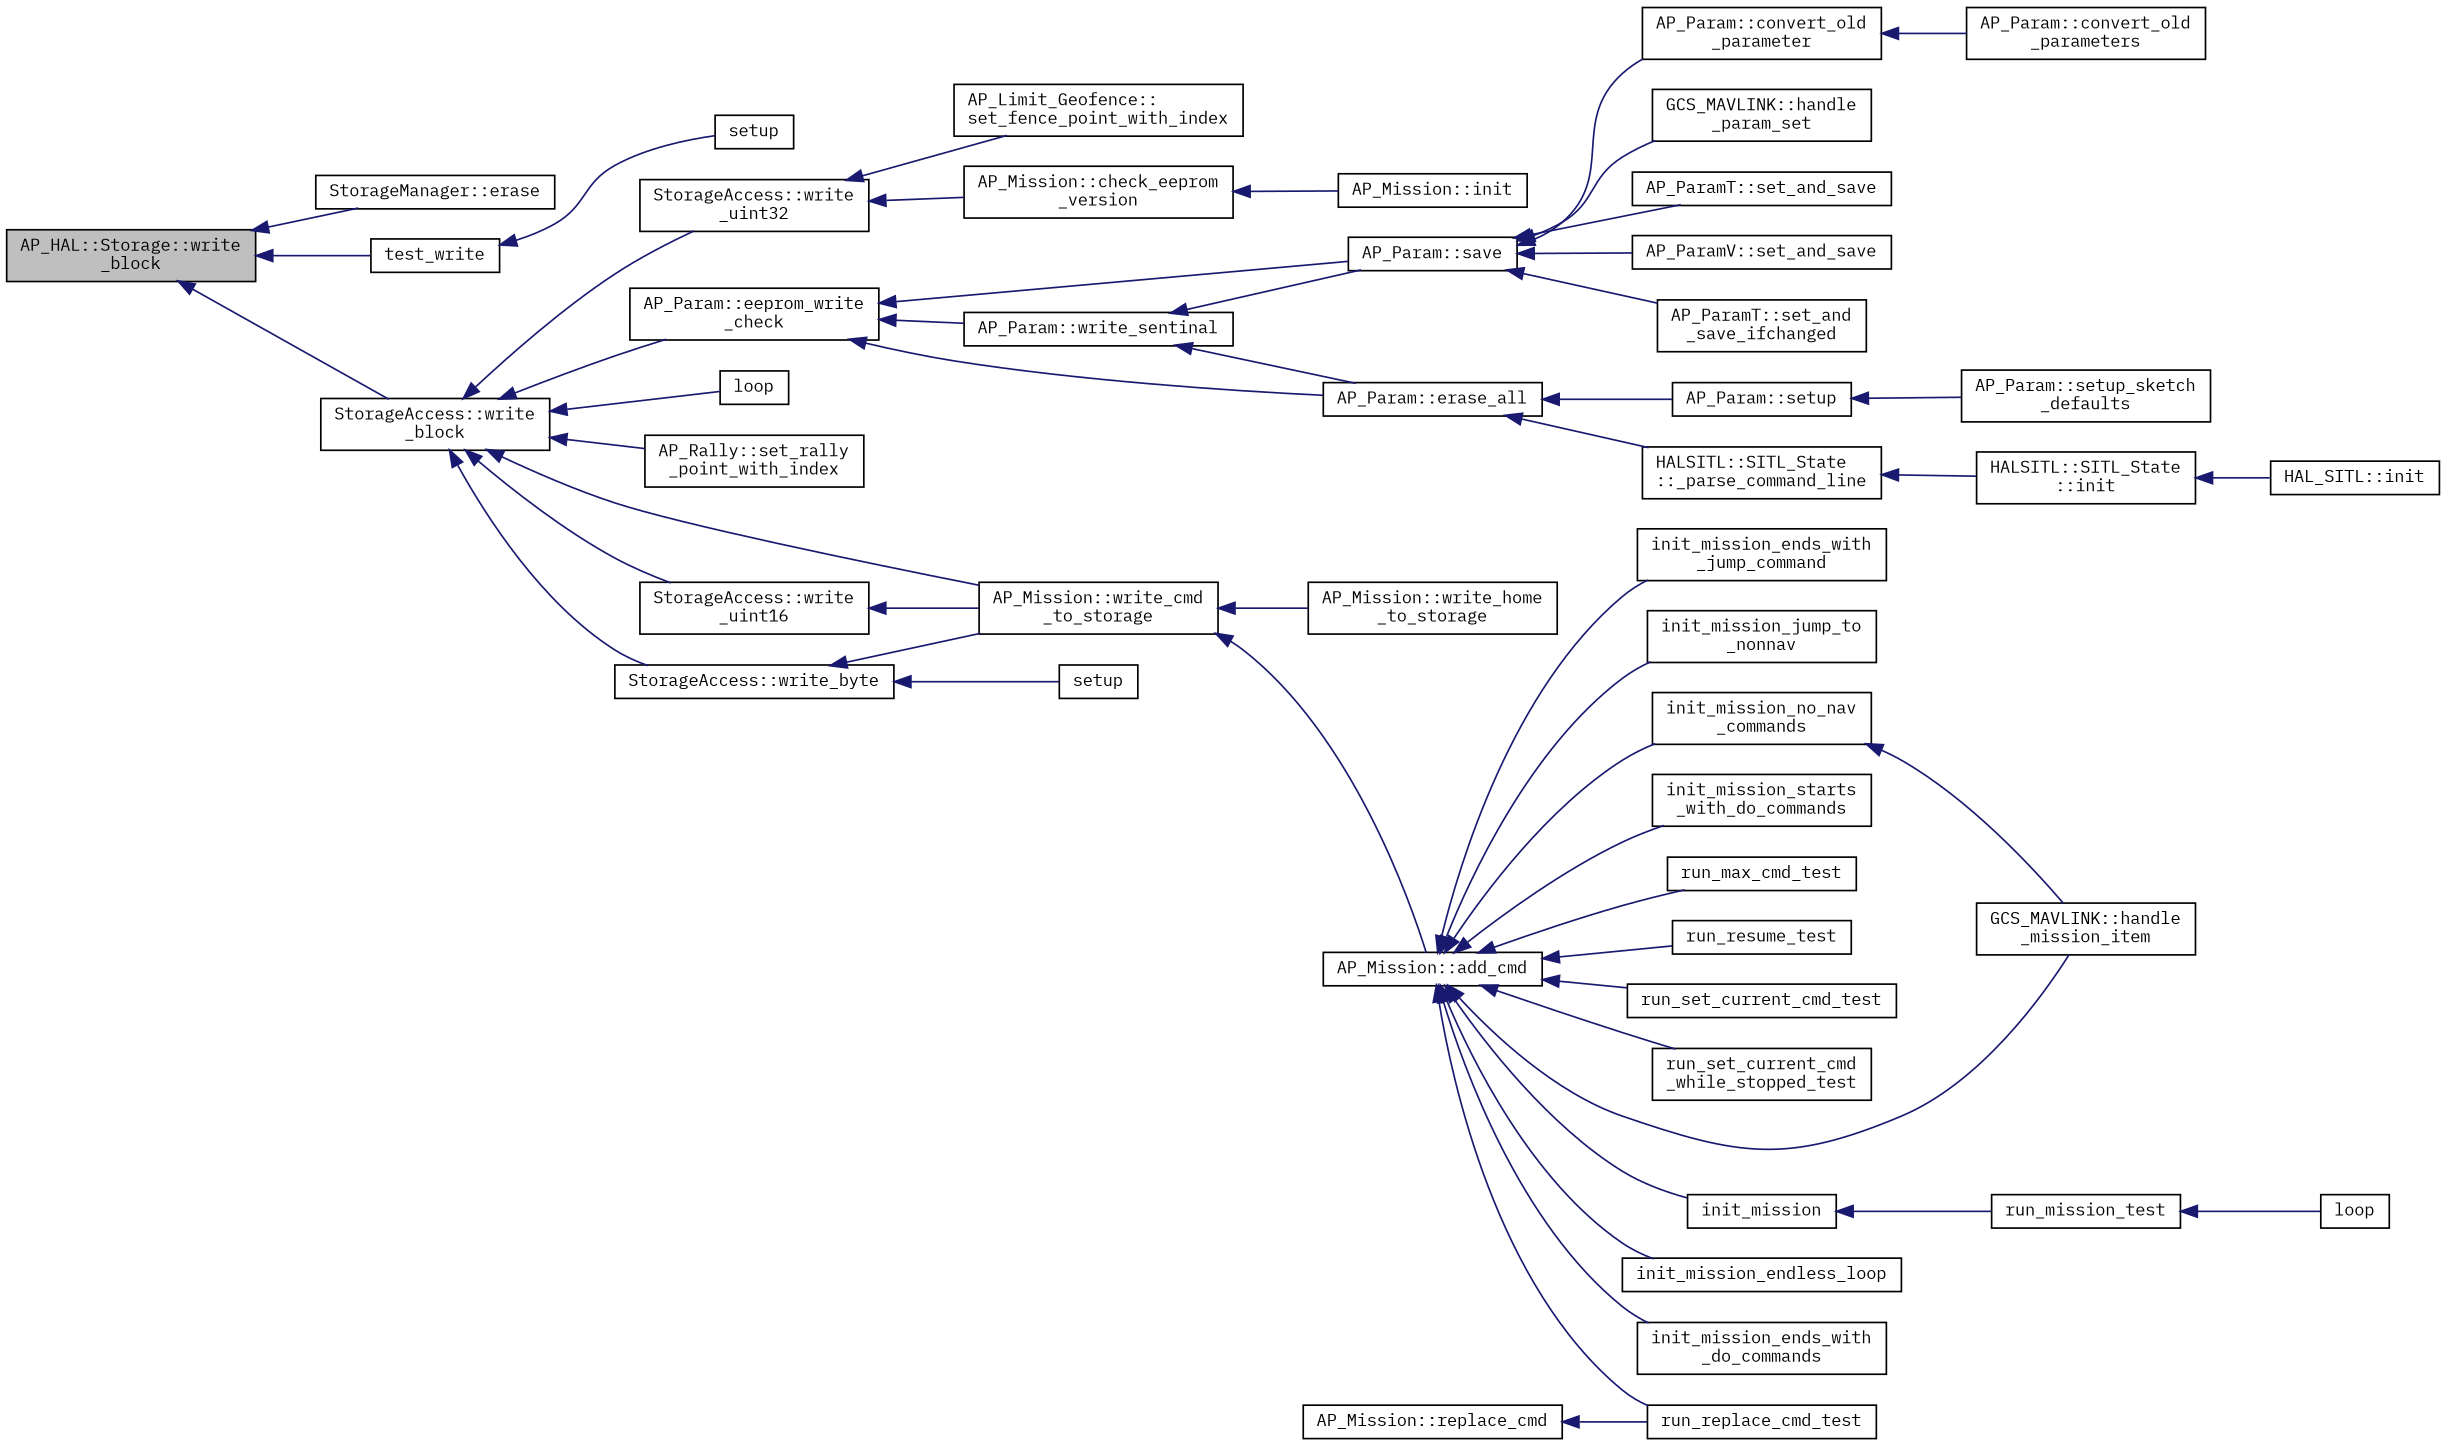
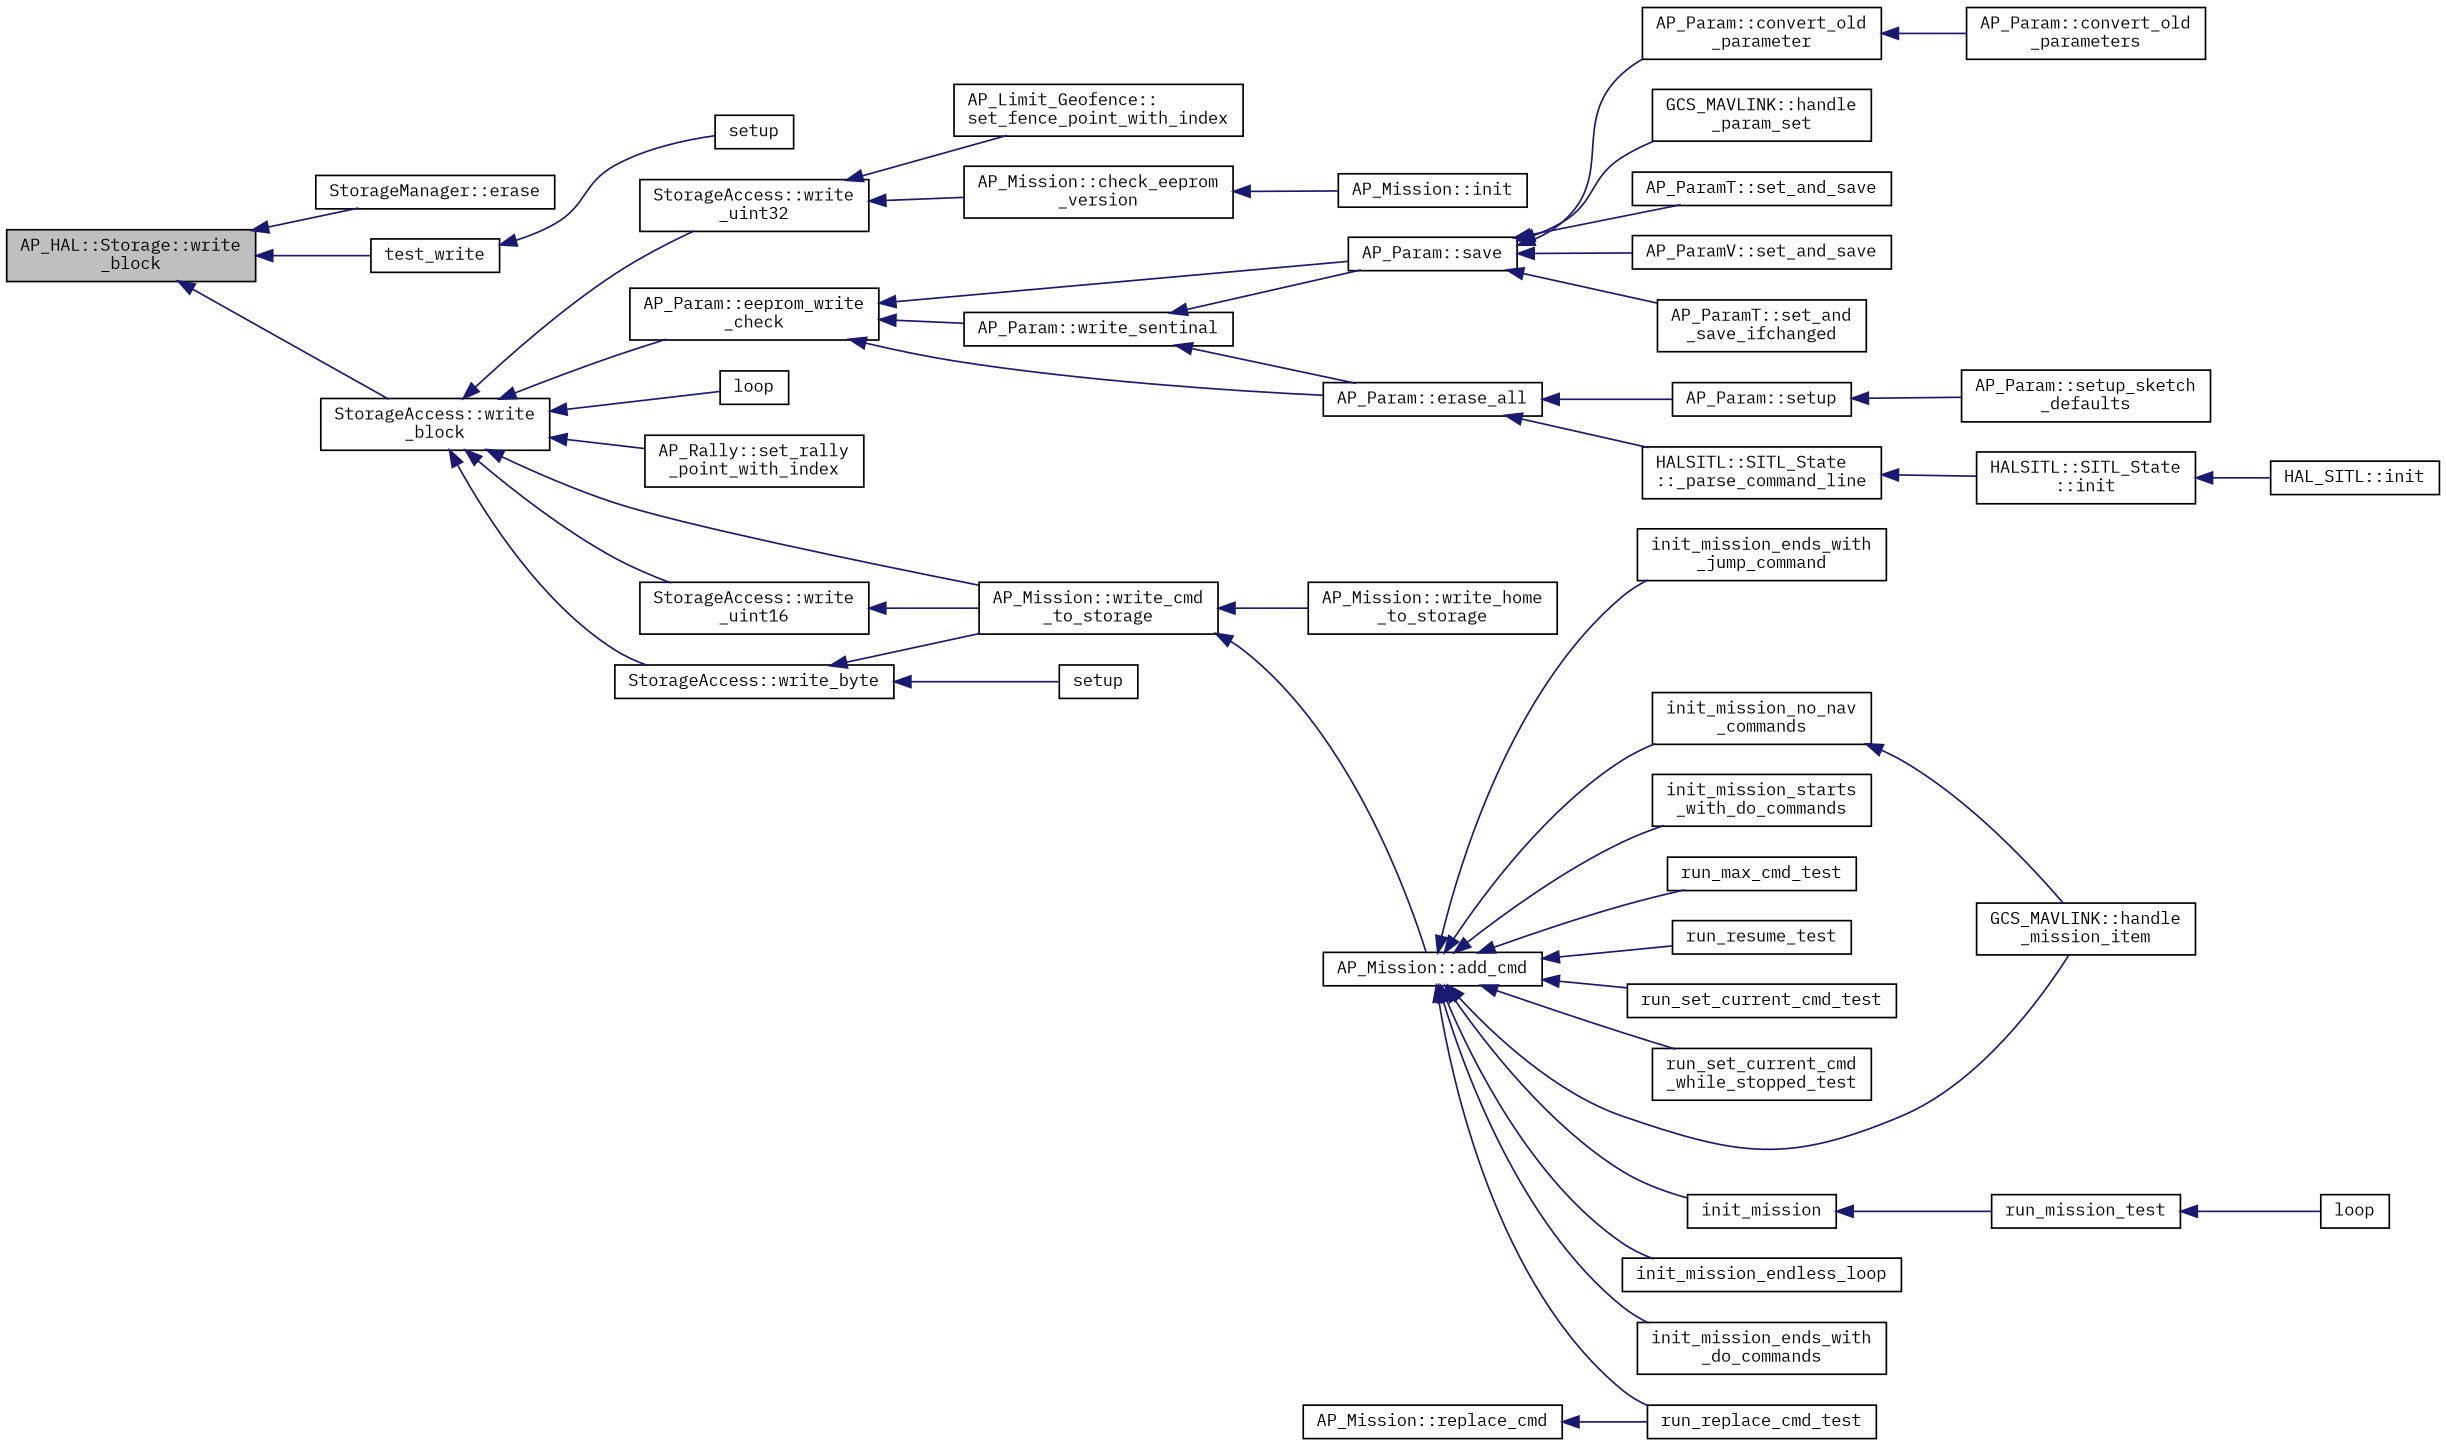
(1762, 637) -> none
